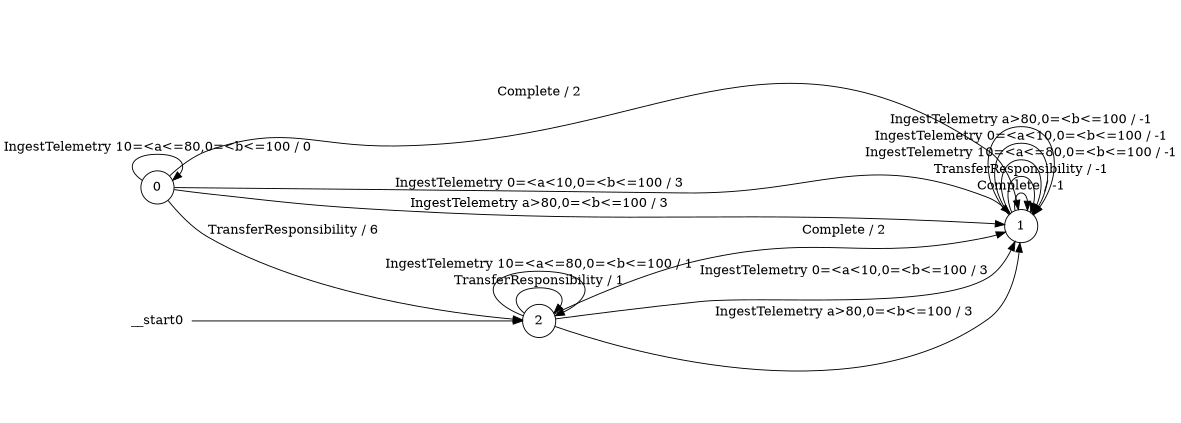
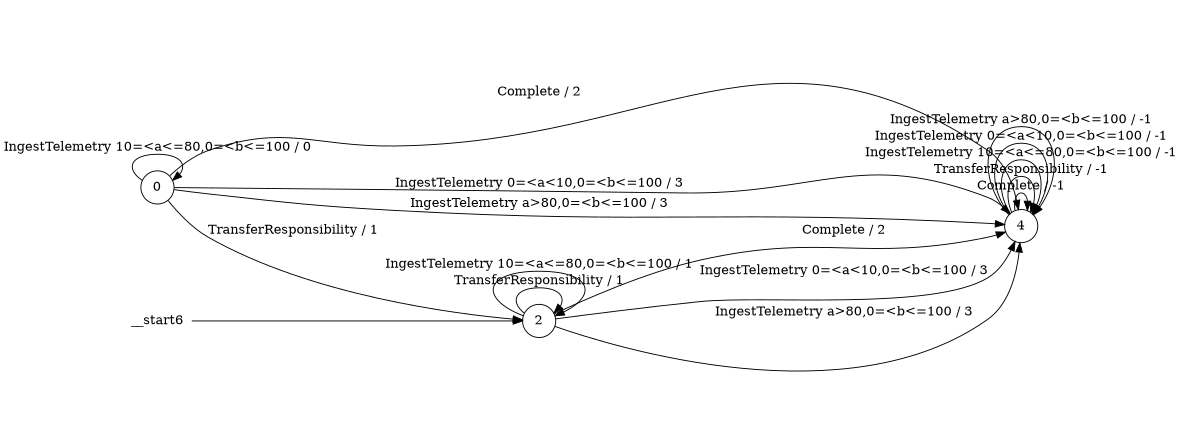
(1021, 226) -> (1021, 226)
(293, 230) -> (293, 230)
(157, 321) -> (157, 321)
